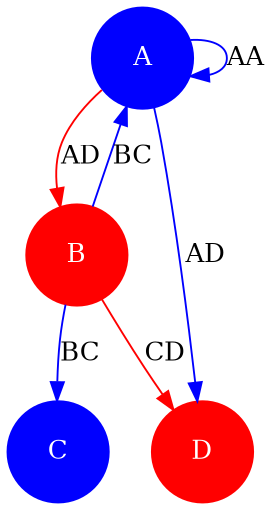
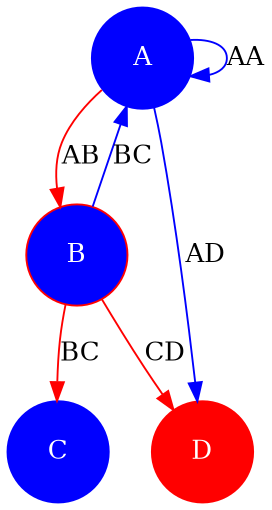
(82, 157) -> (82, 157)
(77, 255) -> (77, 255)
(60, 343) -> (60, 343)
